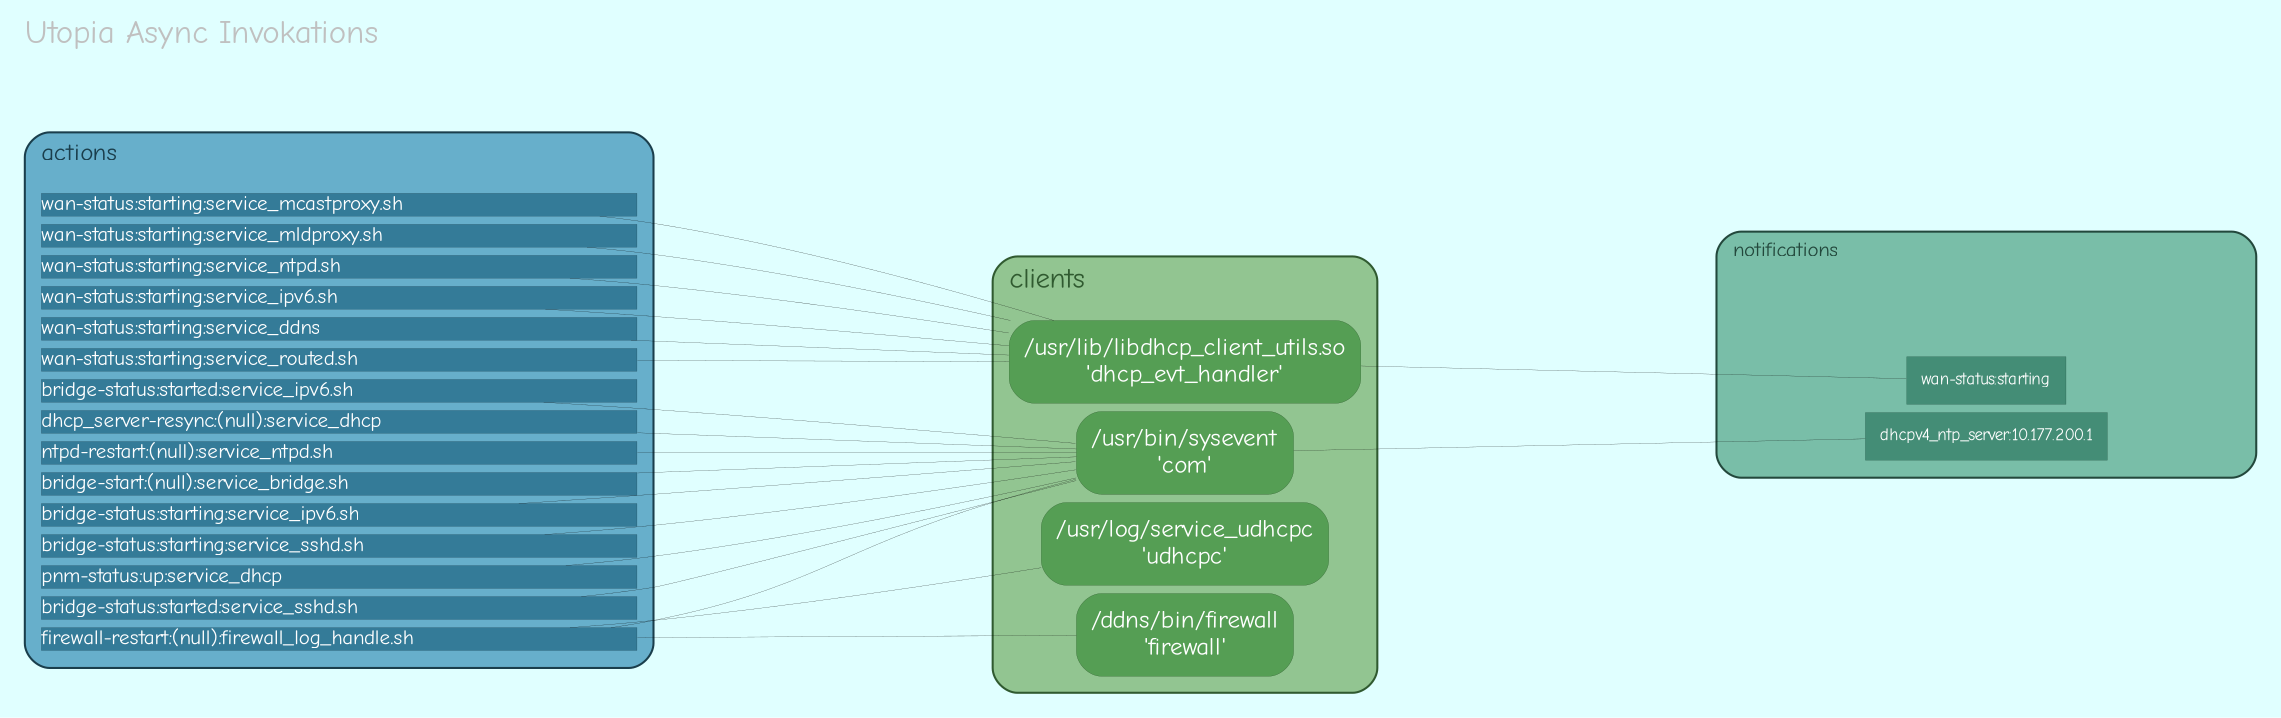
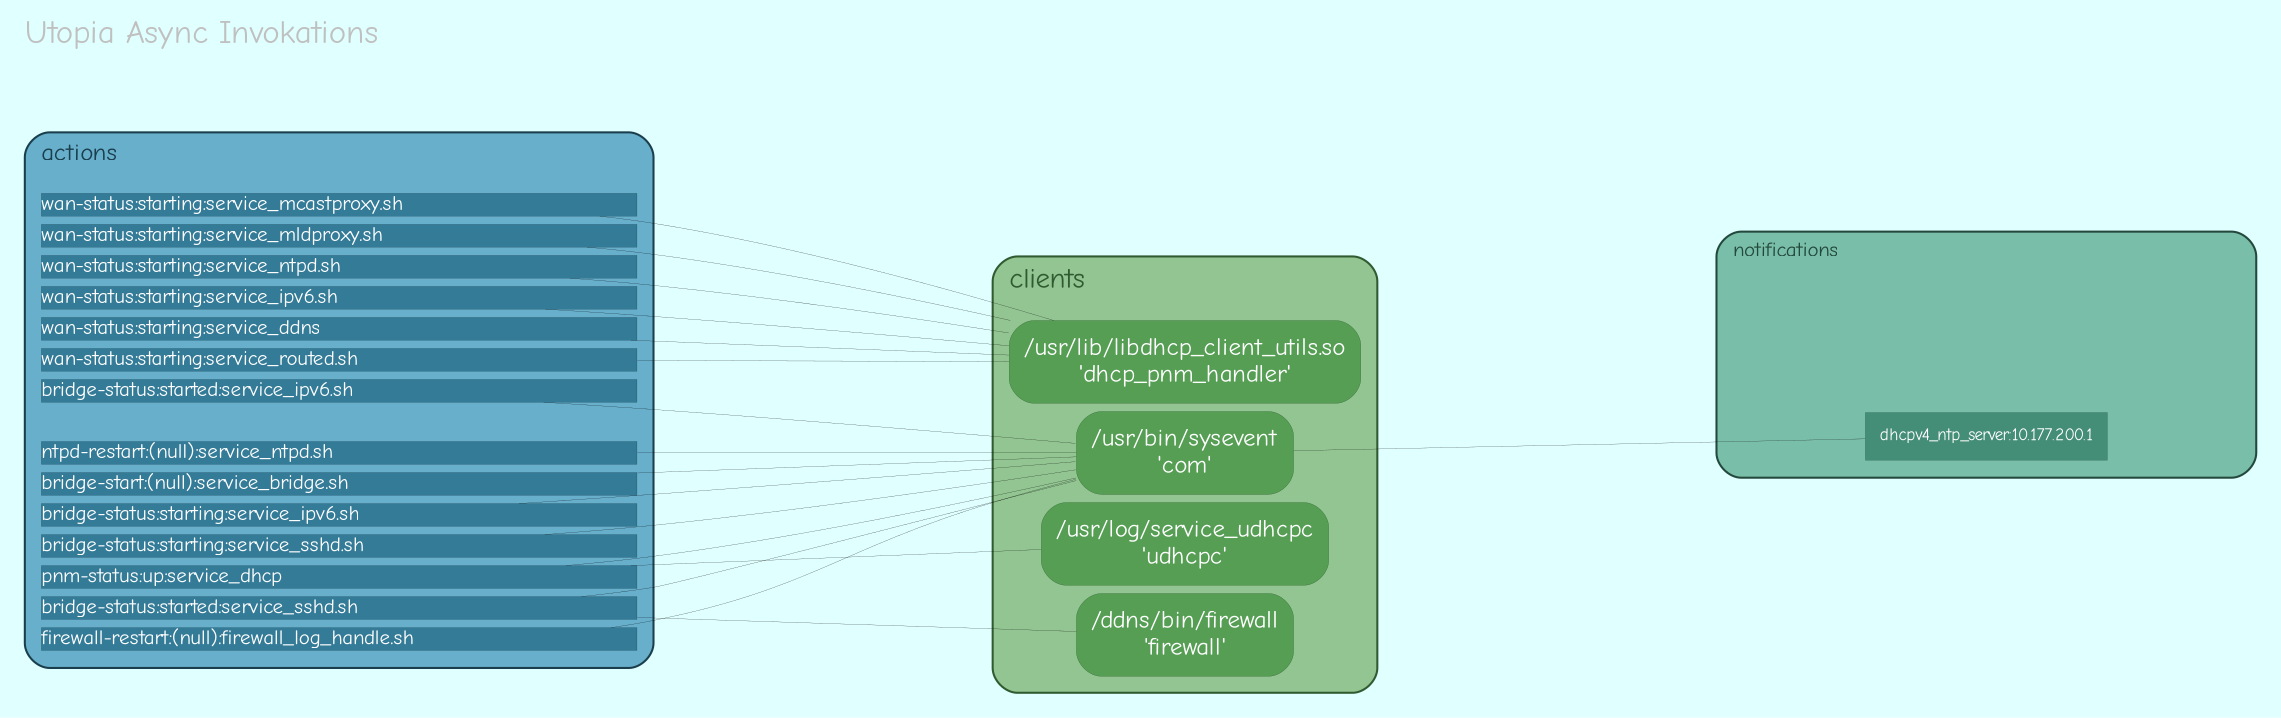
(1185, 362) -> (1185, 362)
(1986, 381) -> none
(339, 422) -> none
(806, 602) -> (887, 556)
(857, 636) -> (857, 624)
